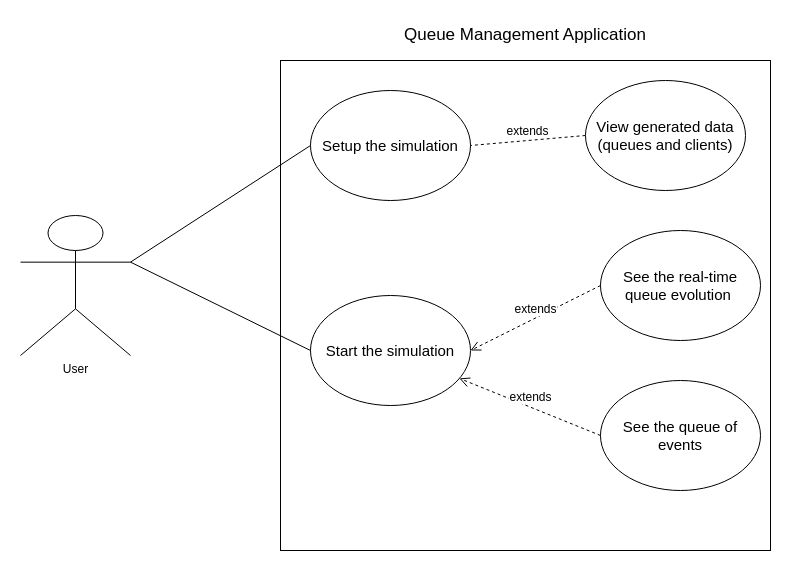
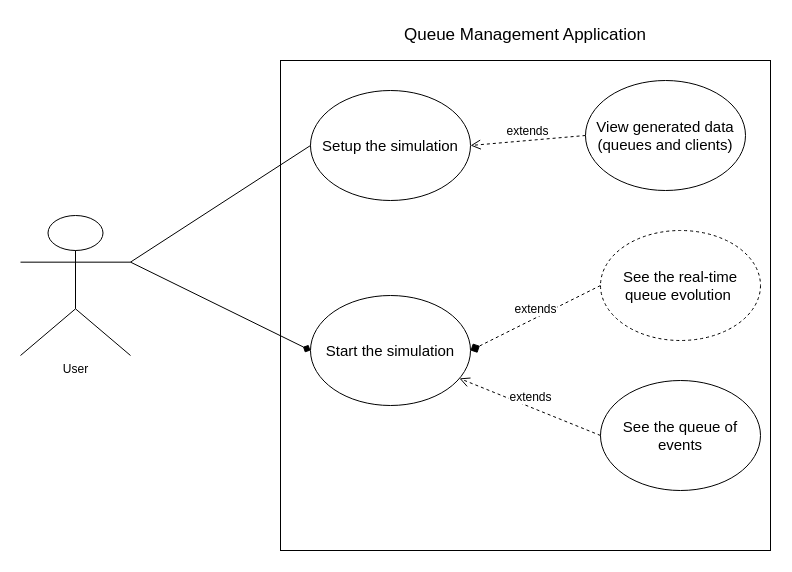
(475, 145) -> (476, 145)
(681, 286) -> (681, 286)
(306, 348) -> (303, 347)
(476, 348) -> (480, 346)
